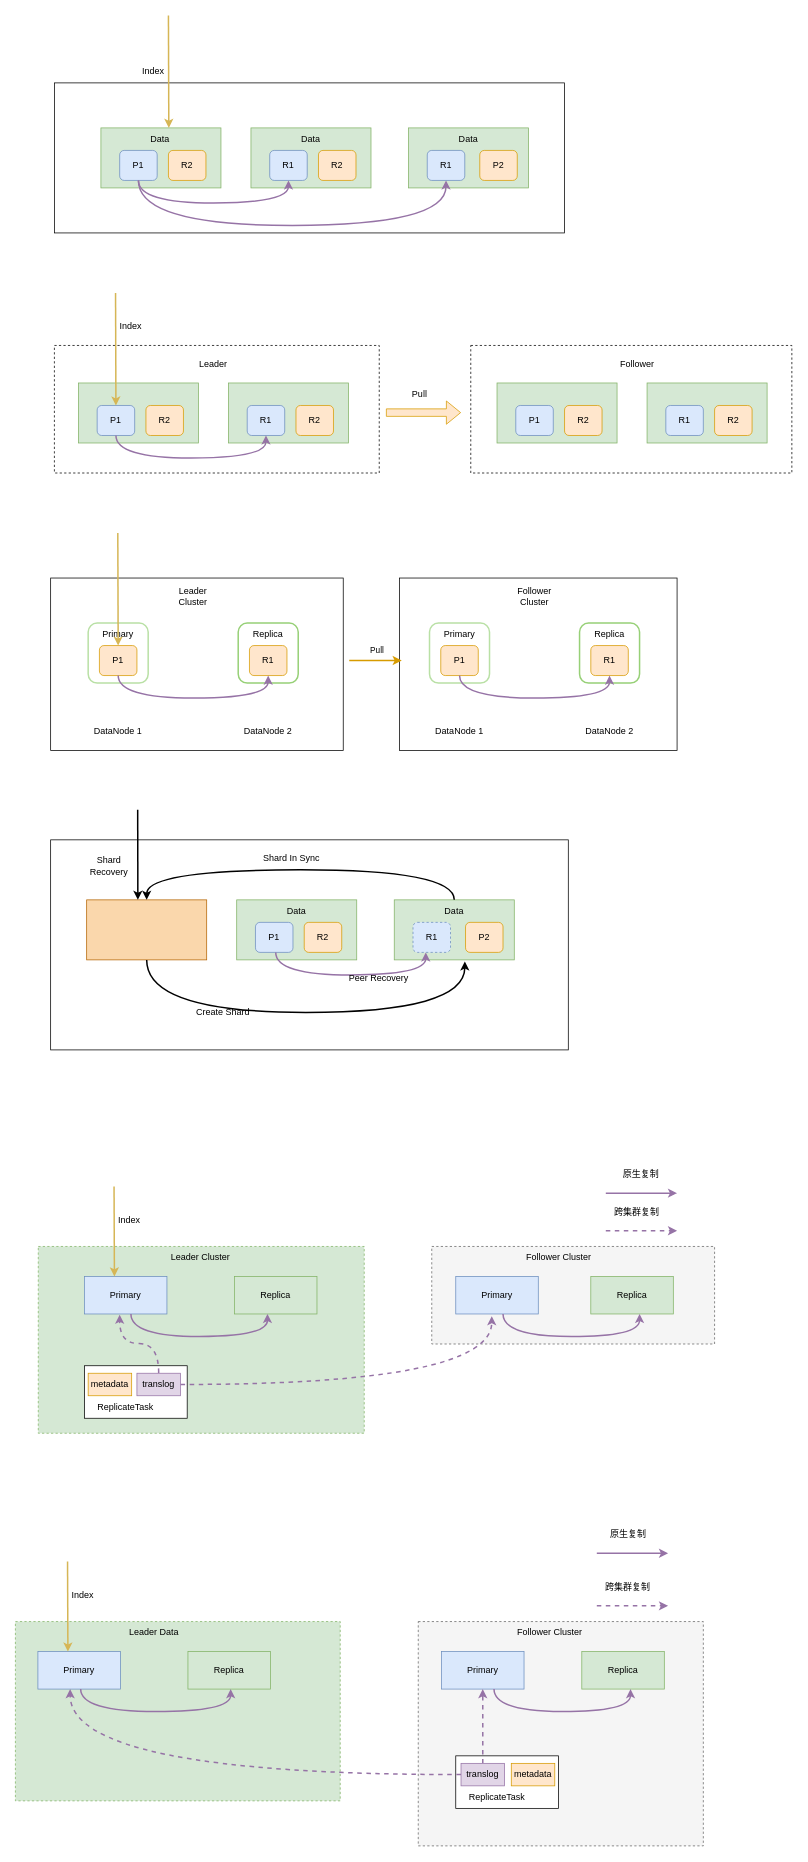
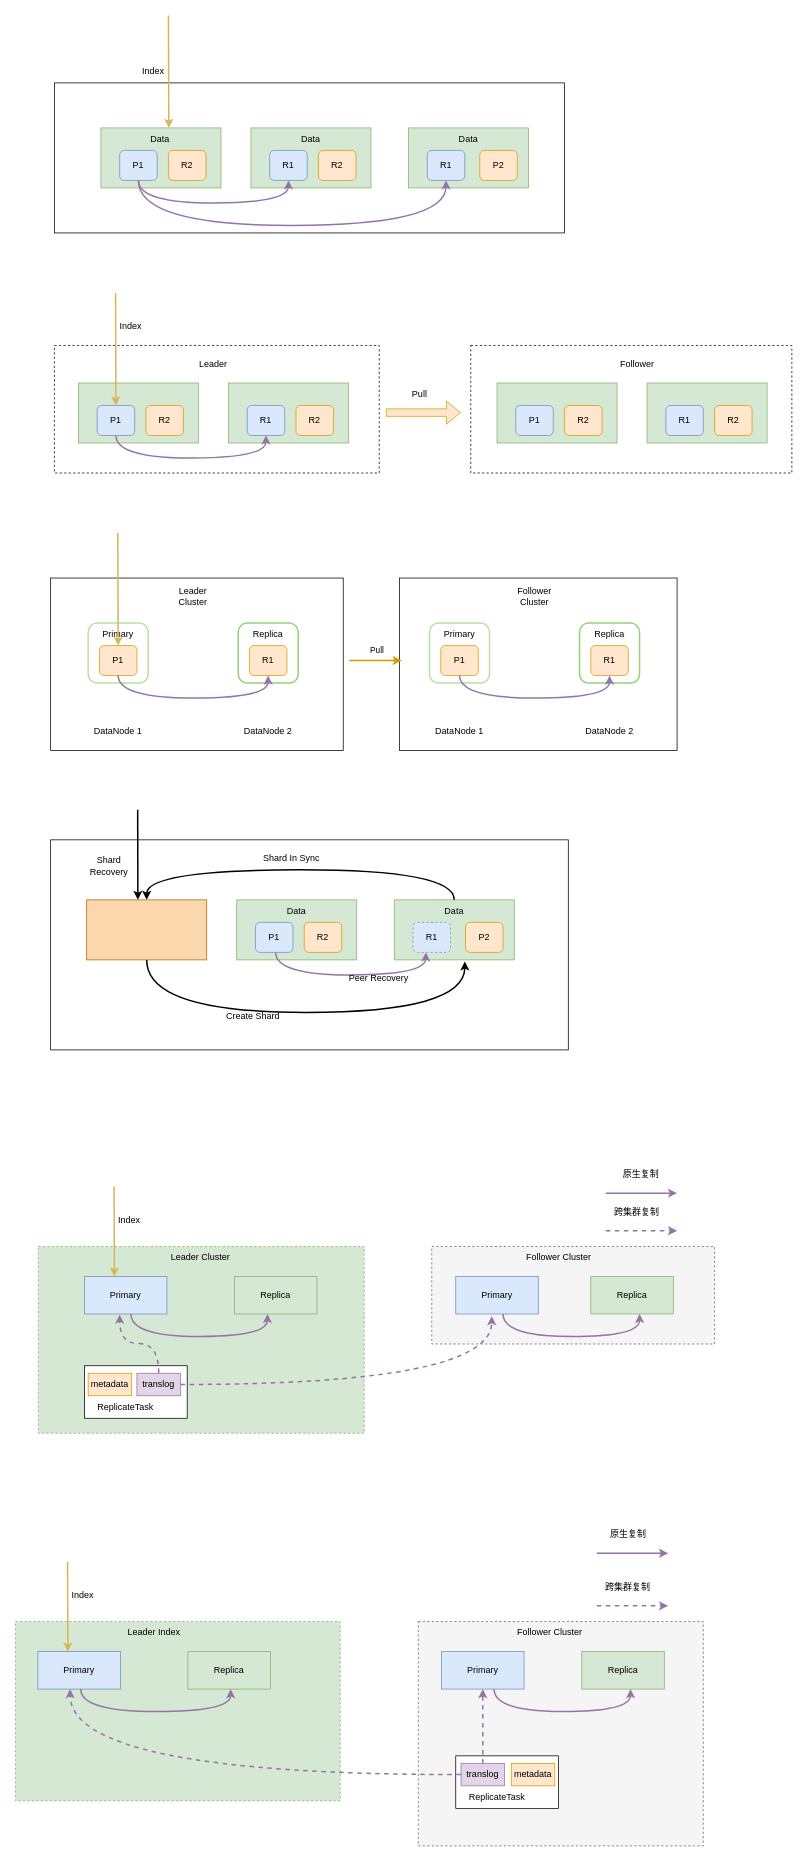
(223, 1012) -> (253, 1016)
(154, 1632) -> (154, 1632)
